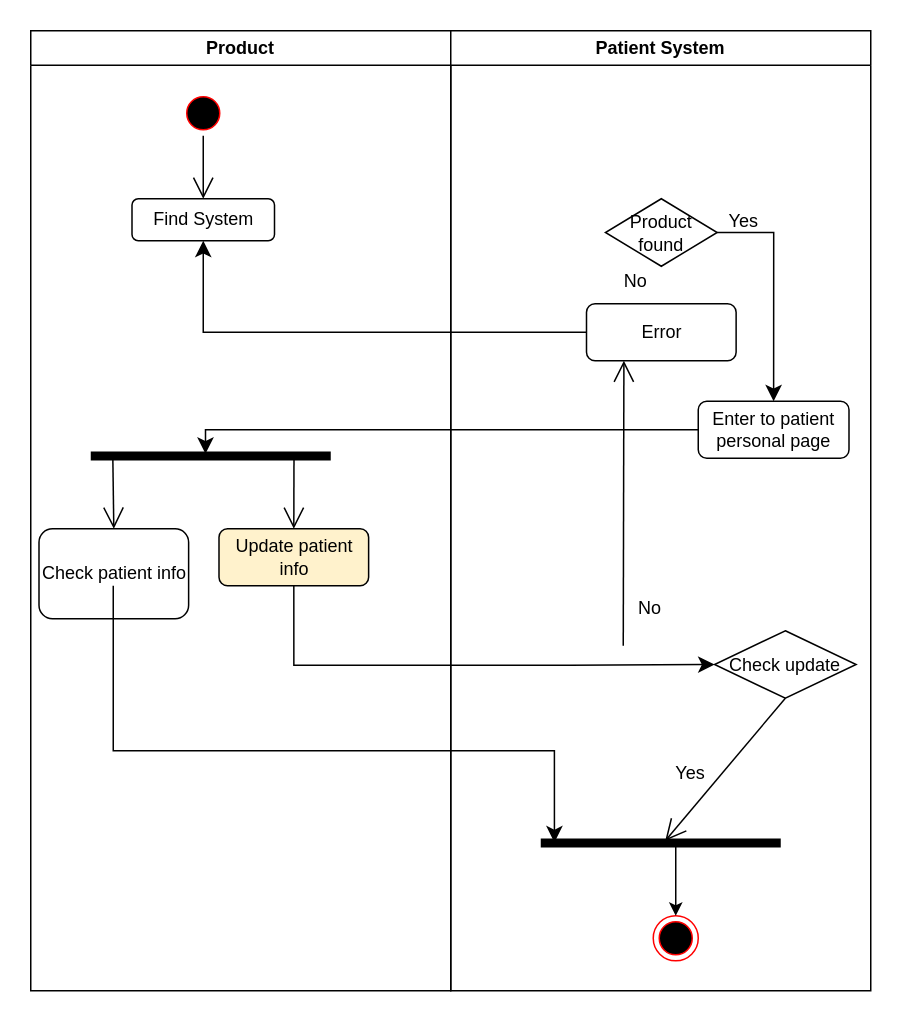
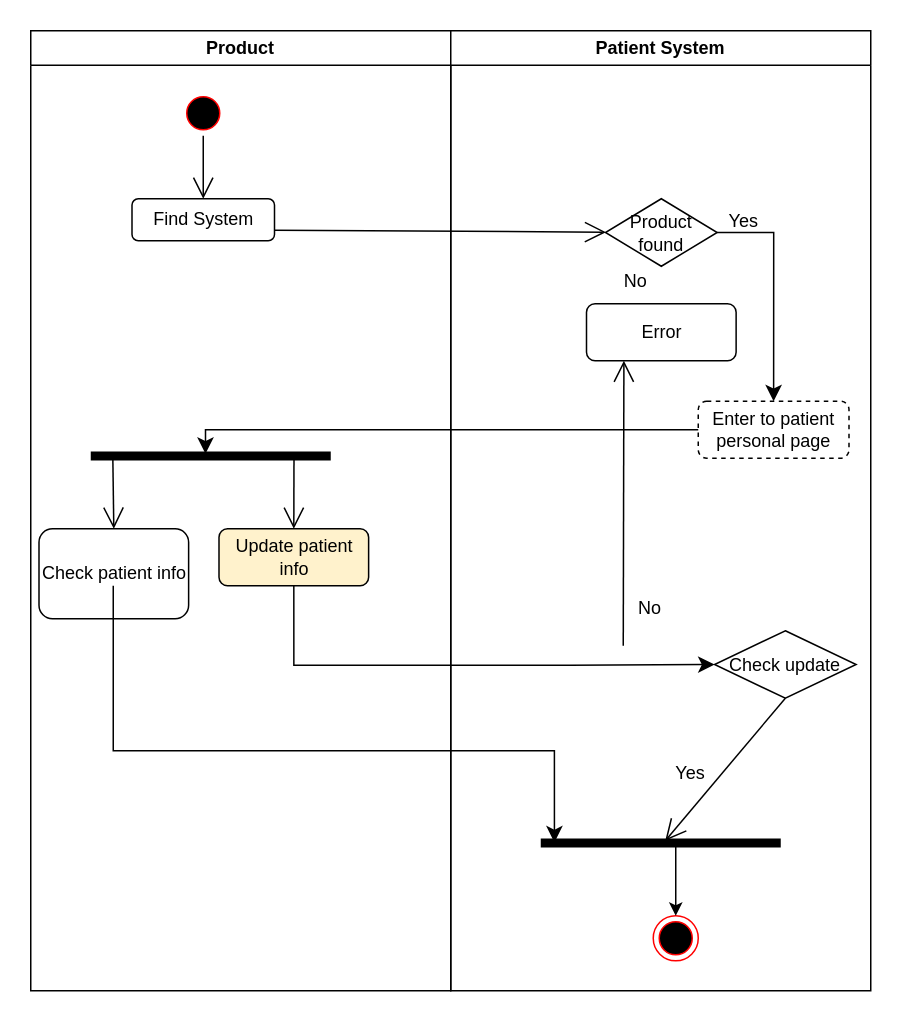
none -> (439, 231)
(355, 332) -> none
(774, 430) -> (774, 430)
